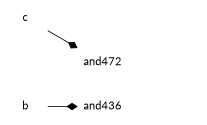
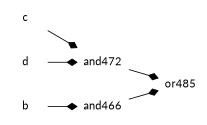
none -> (25, 62)
none -> (181, 84)
(103, 107) -> (103, 107)
